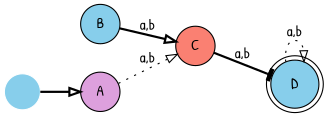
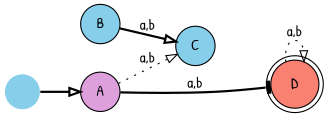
(195, 46) -> (195, 46)
(240, 63) -> (193, 93)
(295, 84) -> (295, 84)
